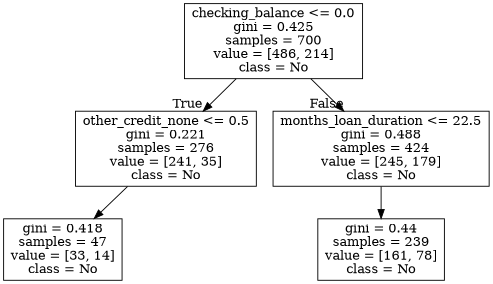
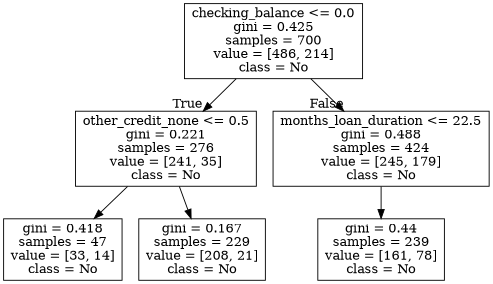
none -> (202, 250)
